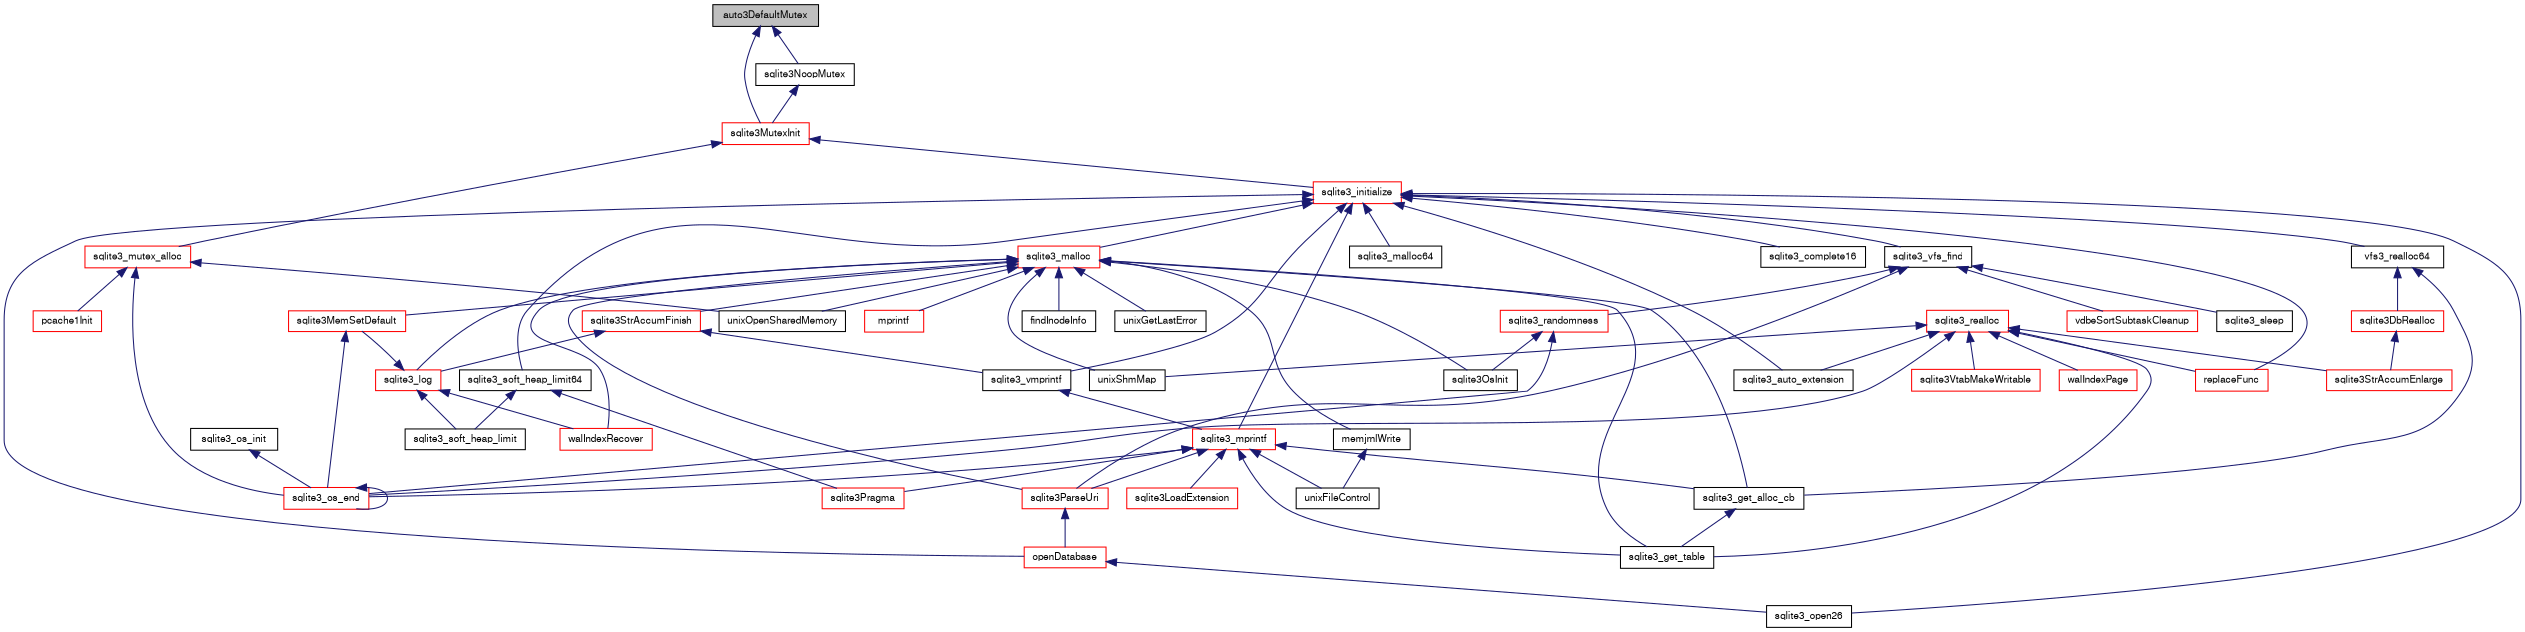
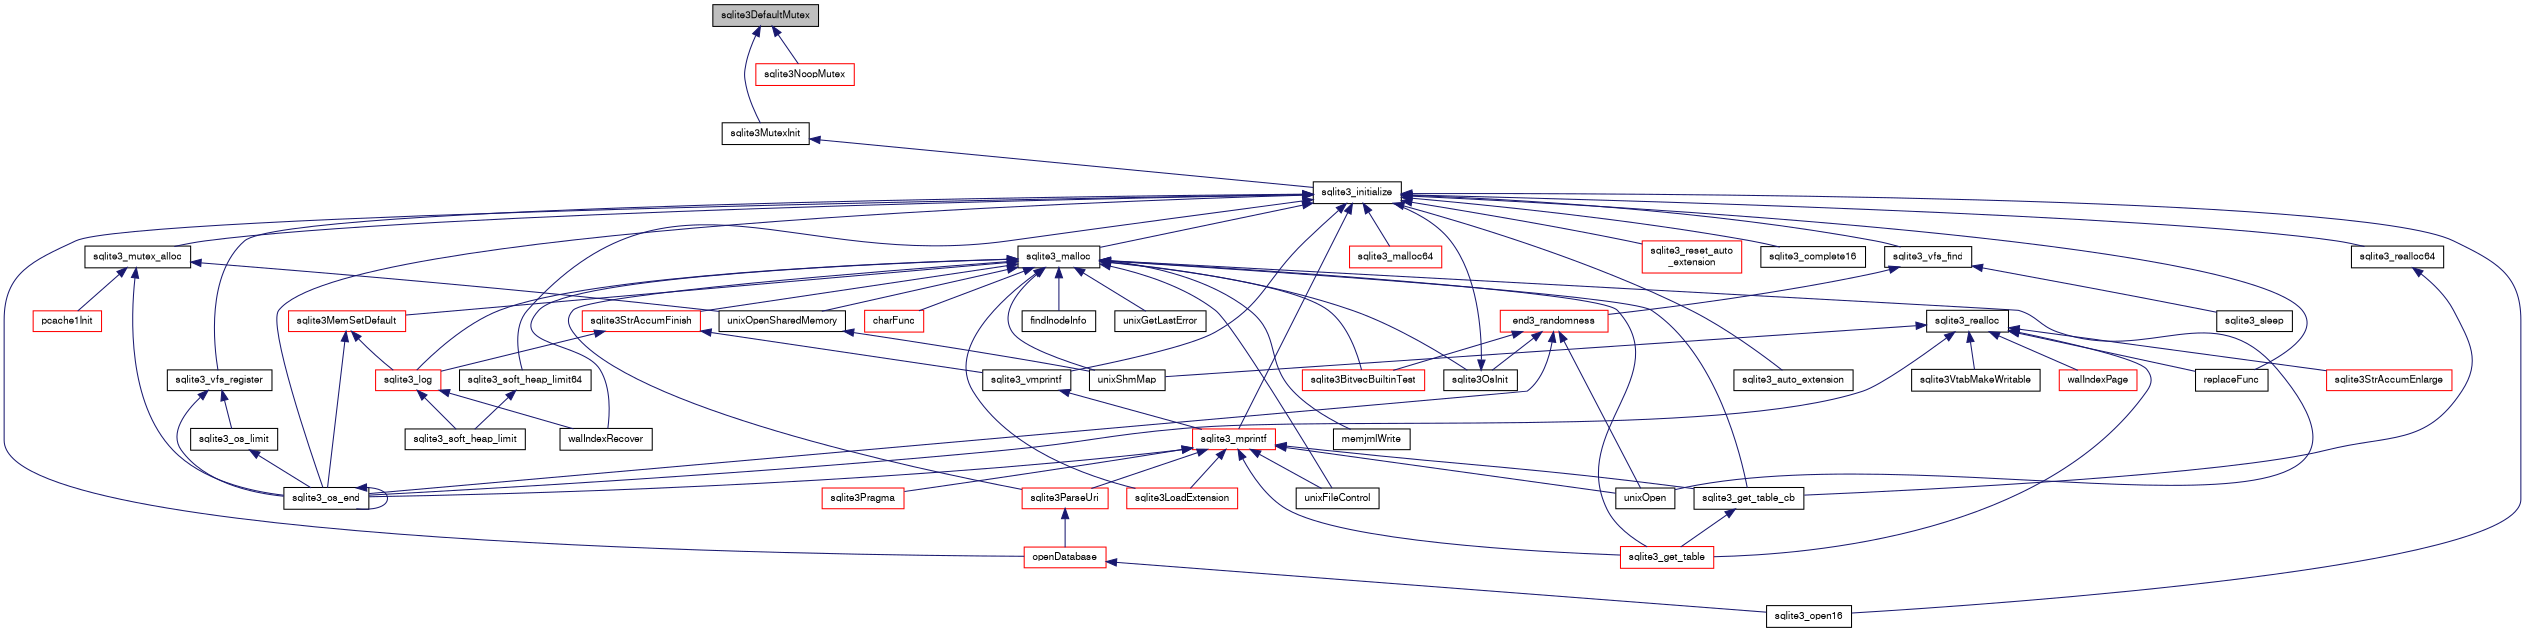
(766, 16) -> (766, 16)
(805, 75) -> (805, 75)
(782, 108) -> none
(766, 134) -> (766, 134)
(1357, 193) -> (1357, 193)
(445, 194) -> (738, 209)
none -> (785, 221)
(138, 257) -> (138, 257)
(1059, 257) -> (1059, 257)
(1396, 257) -> (1396, 257)
none -> (1692, 257)
(2398, 257) -> (2398, 257)
none -> (1464, 264)
(894, 321) -> (894, 321)
(1554, 321) -> (1554, 321)
(1968, 321) -> (1968, 321)
(2132, 321) -> none
(2398, 321) -> none
(380, 346) -> (375, 355)
none -> (978, 352)
(1875, 353) -> none
none -> (220, 380)
none -> (1364, 380)
(1976, 380) -> (1976, 380)
(2232, 380) -> (2232, 380)
(1489, 401) -> none
none -> (988, 411)
(234, 439) -> (234, 439)
(606, 439) -> (606, 439)
(699, 441) -> none
(1352, 473) -> (1245, 349)
(326, 498) -> (326, 498)
none -> (1645, 498)
(1749, 498) -> (1749, 498)
(1667, 557) -> (1667, 557)
(1809, 616) -> (1809, 616)
